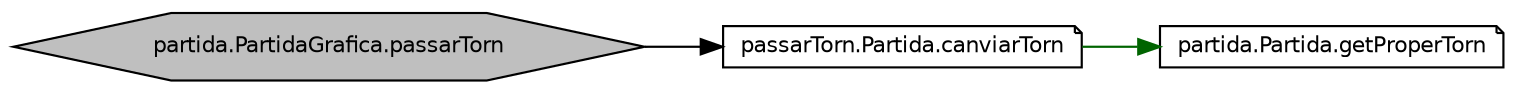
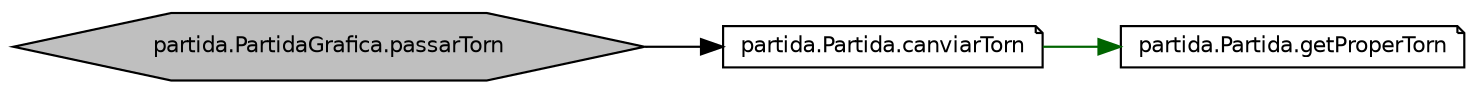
(902, 47) -> (883, 47)
